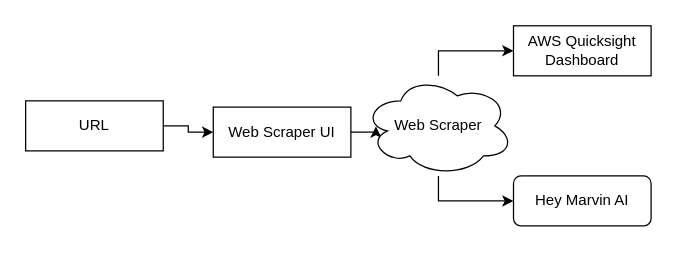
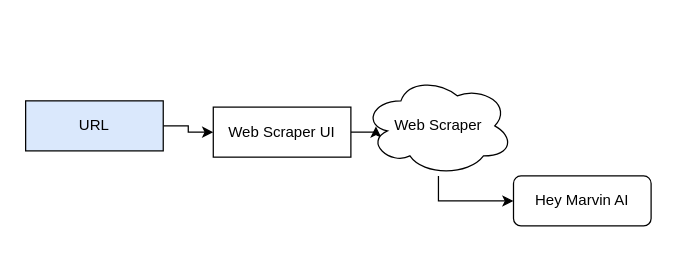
(459, 51) -> none
(582, 51) -> none
(94, 126) -> (94, 126)
